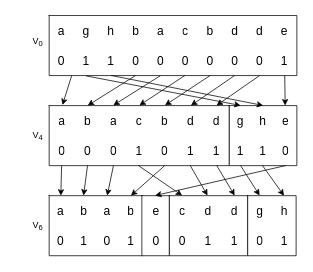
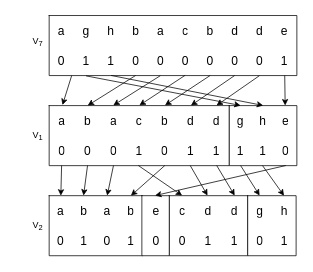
(38, 42) -> (38, 42)
(38, 135) -> (38, 135)
(38, 225) -> (38, 225)
